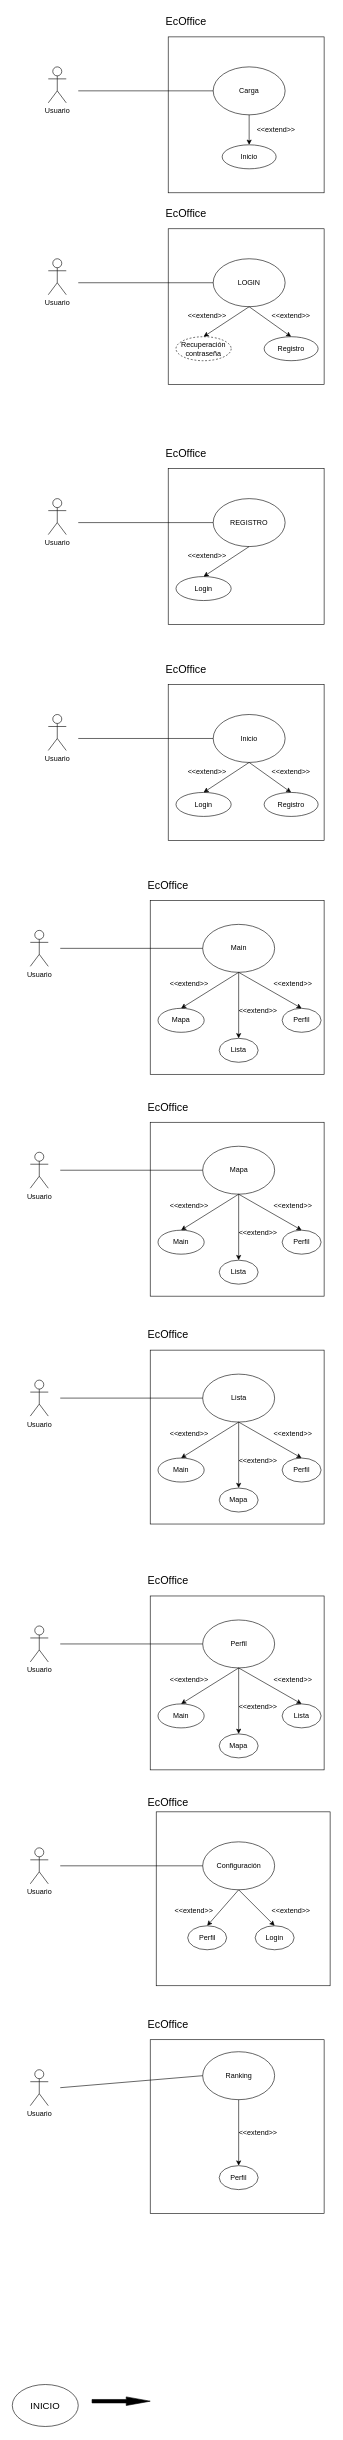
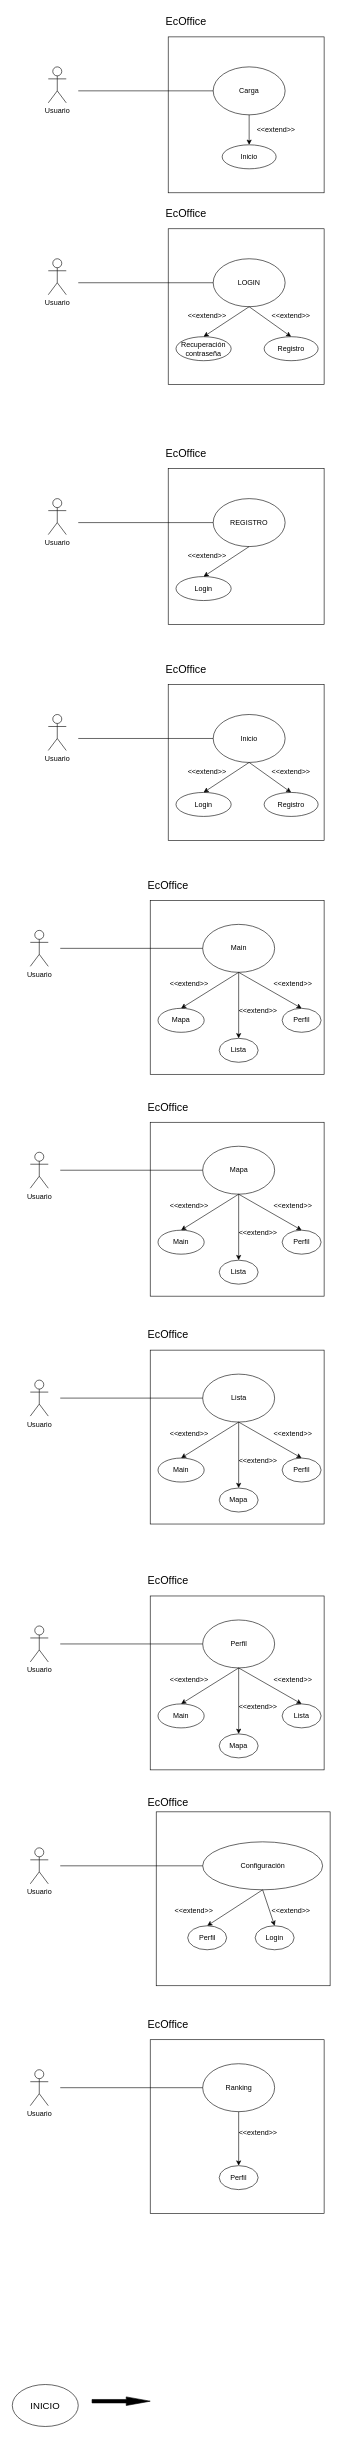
(204, 348) -> (204, 348)
(239, 1866) -> (263, 1866)
(239, 2076) -> (239, 2088)
